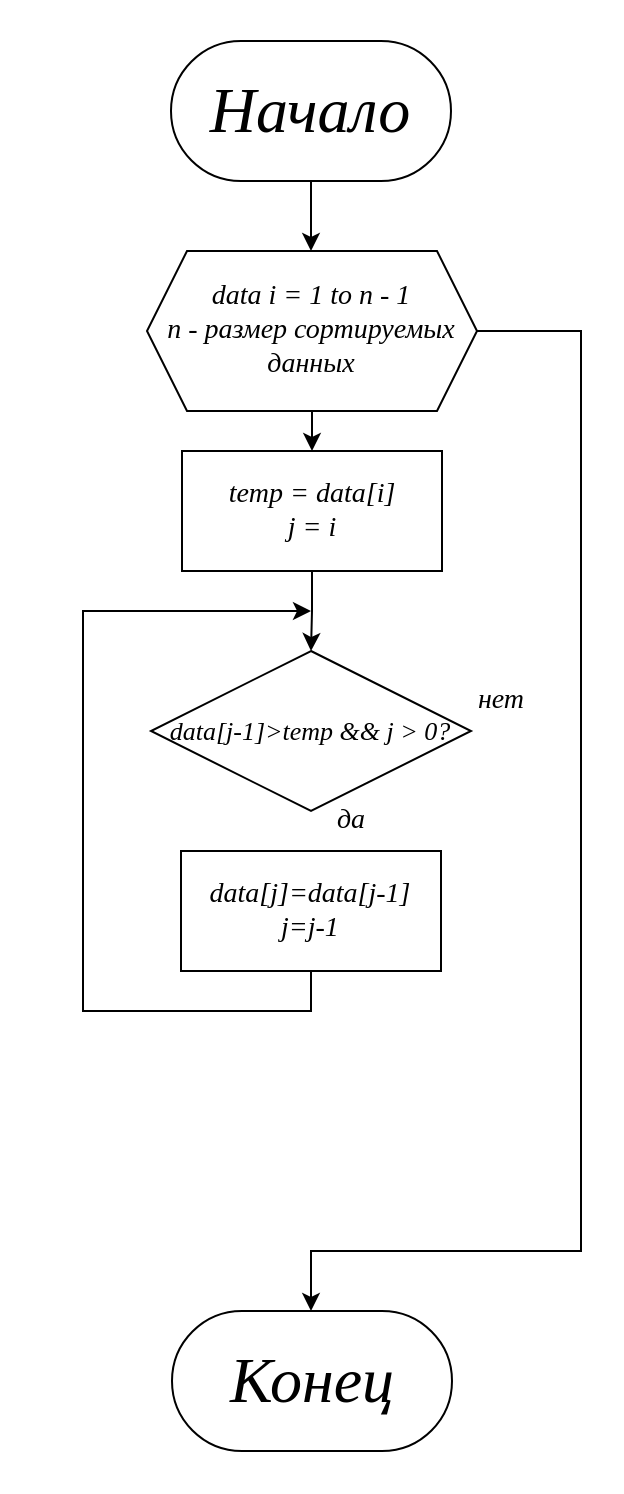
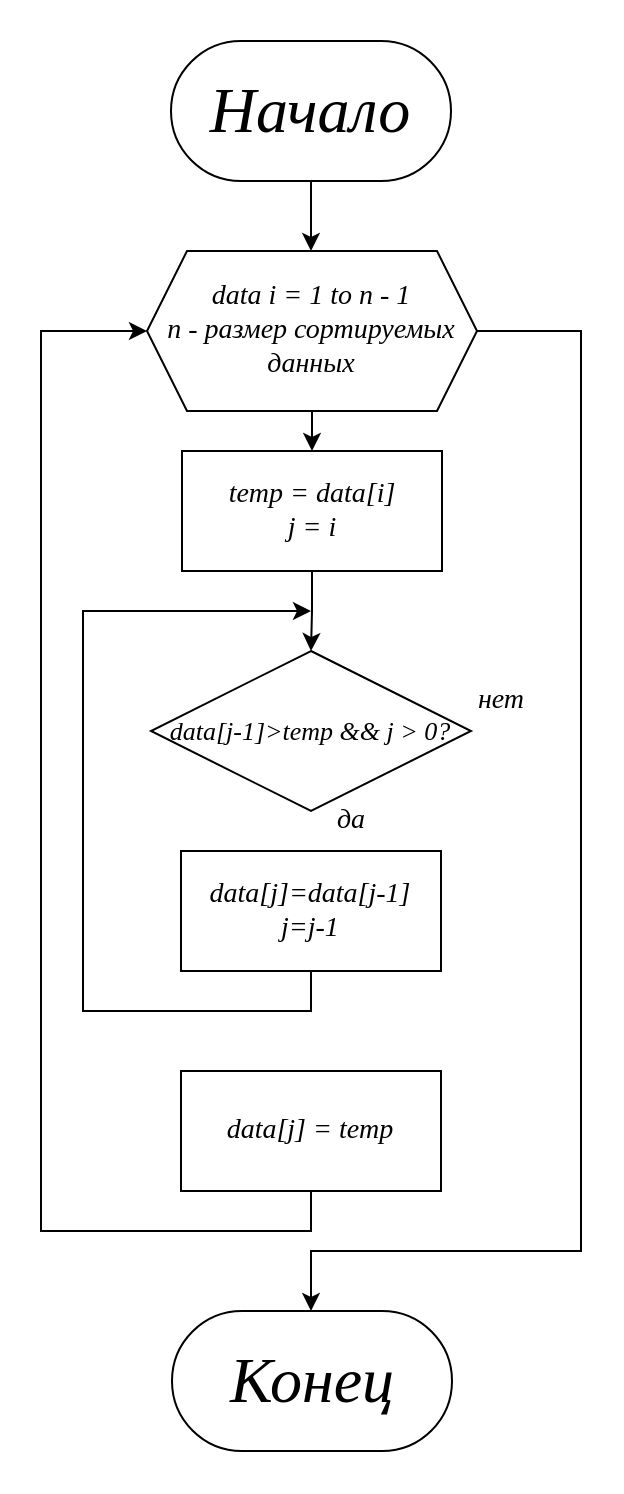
none -> (41, 890)
none -> (311, 1131)
